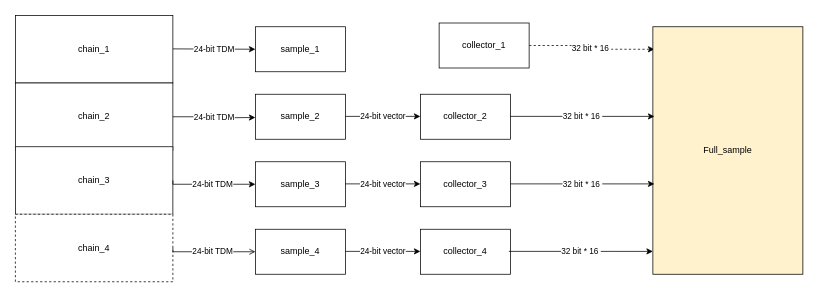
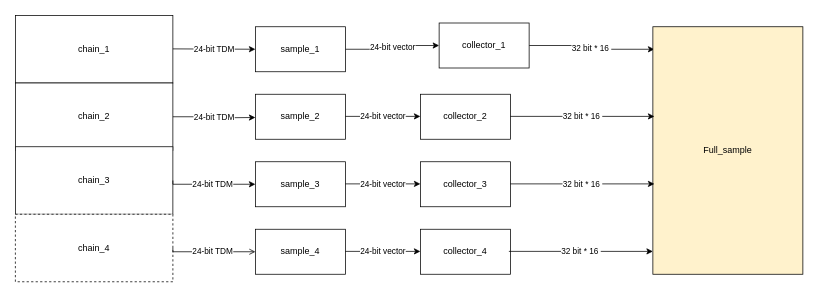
(549, 45) -> (549, 45)
none -> (391, 49)
